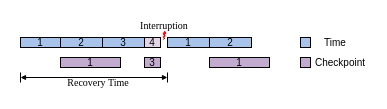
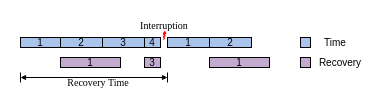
(153, 43) -> (153, 43)
(341, 63) -> (341, 63)
